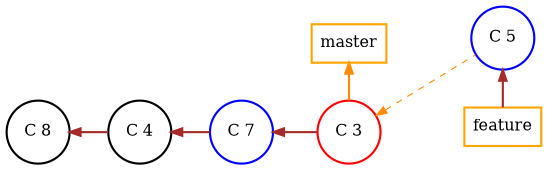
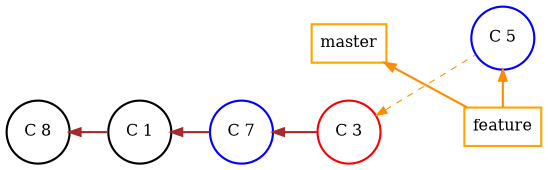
(349, 87) -> (433, 89)
(503, 94) -> (503, 94)
(140, 132) -> (140, 132)
